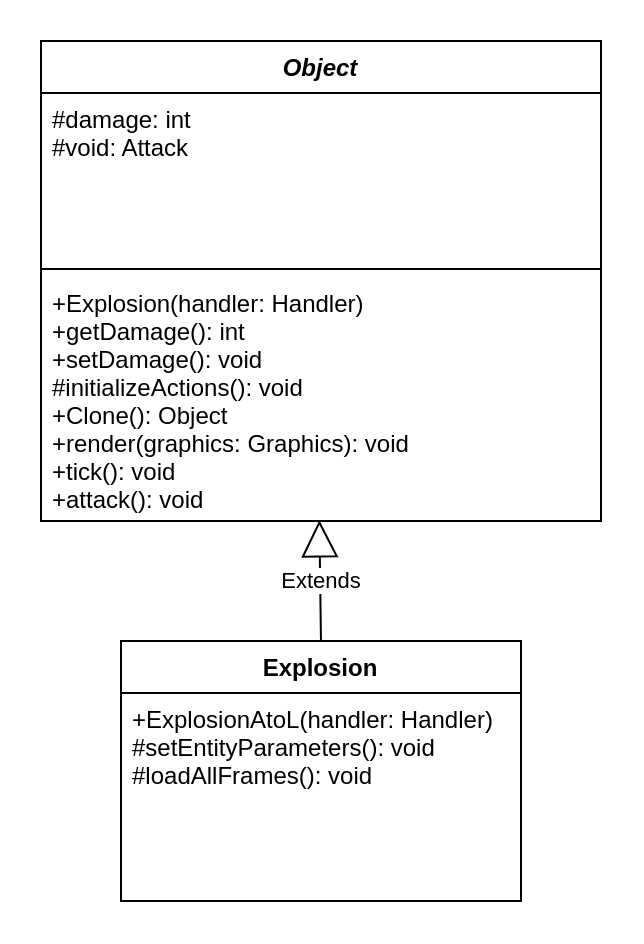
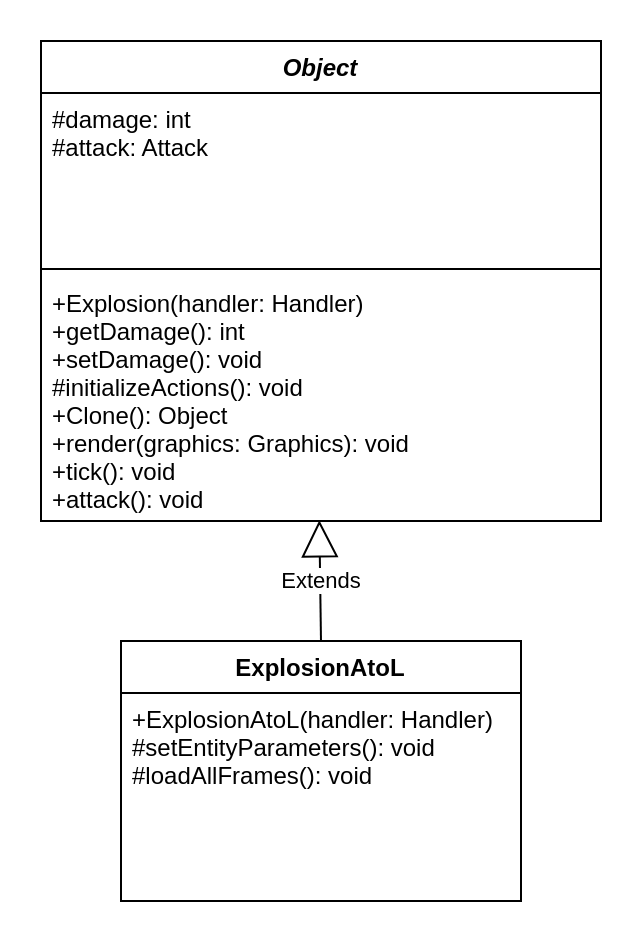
(123, 120) -> (123, 120)
(320, 668) -> (320, 668)
